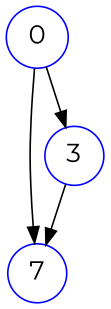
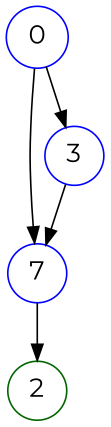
none -> (37, 391)
